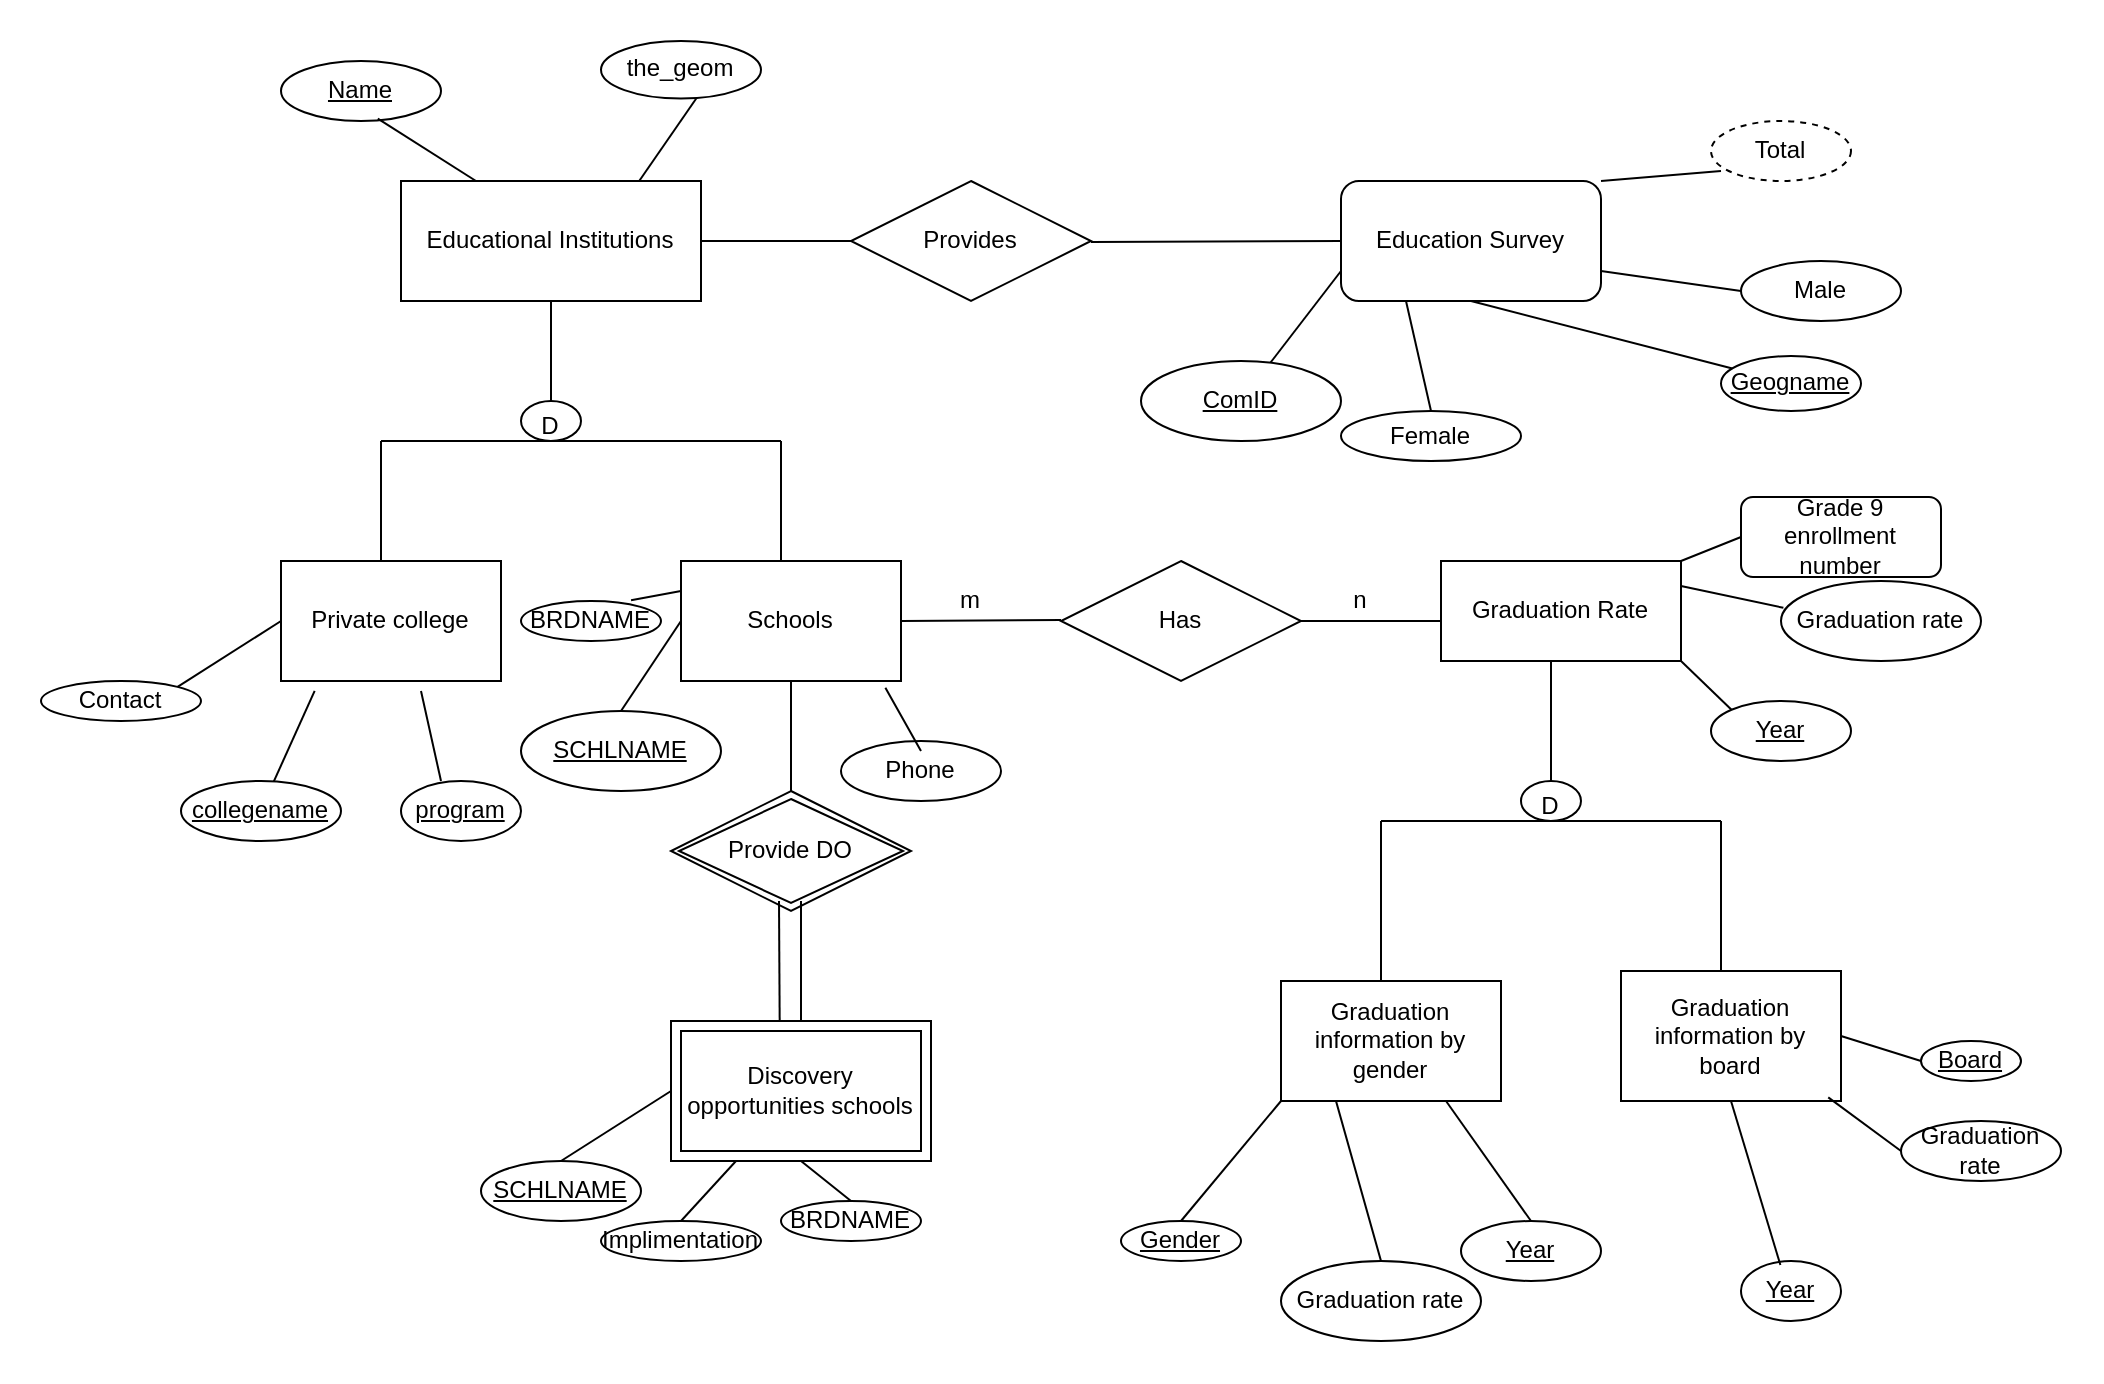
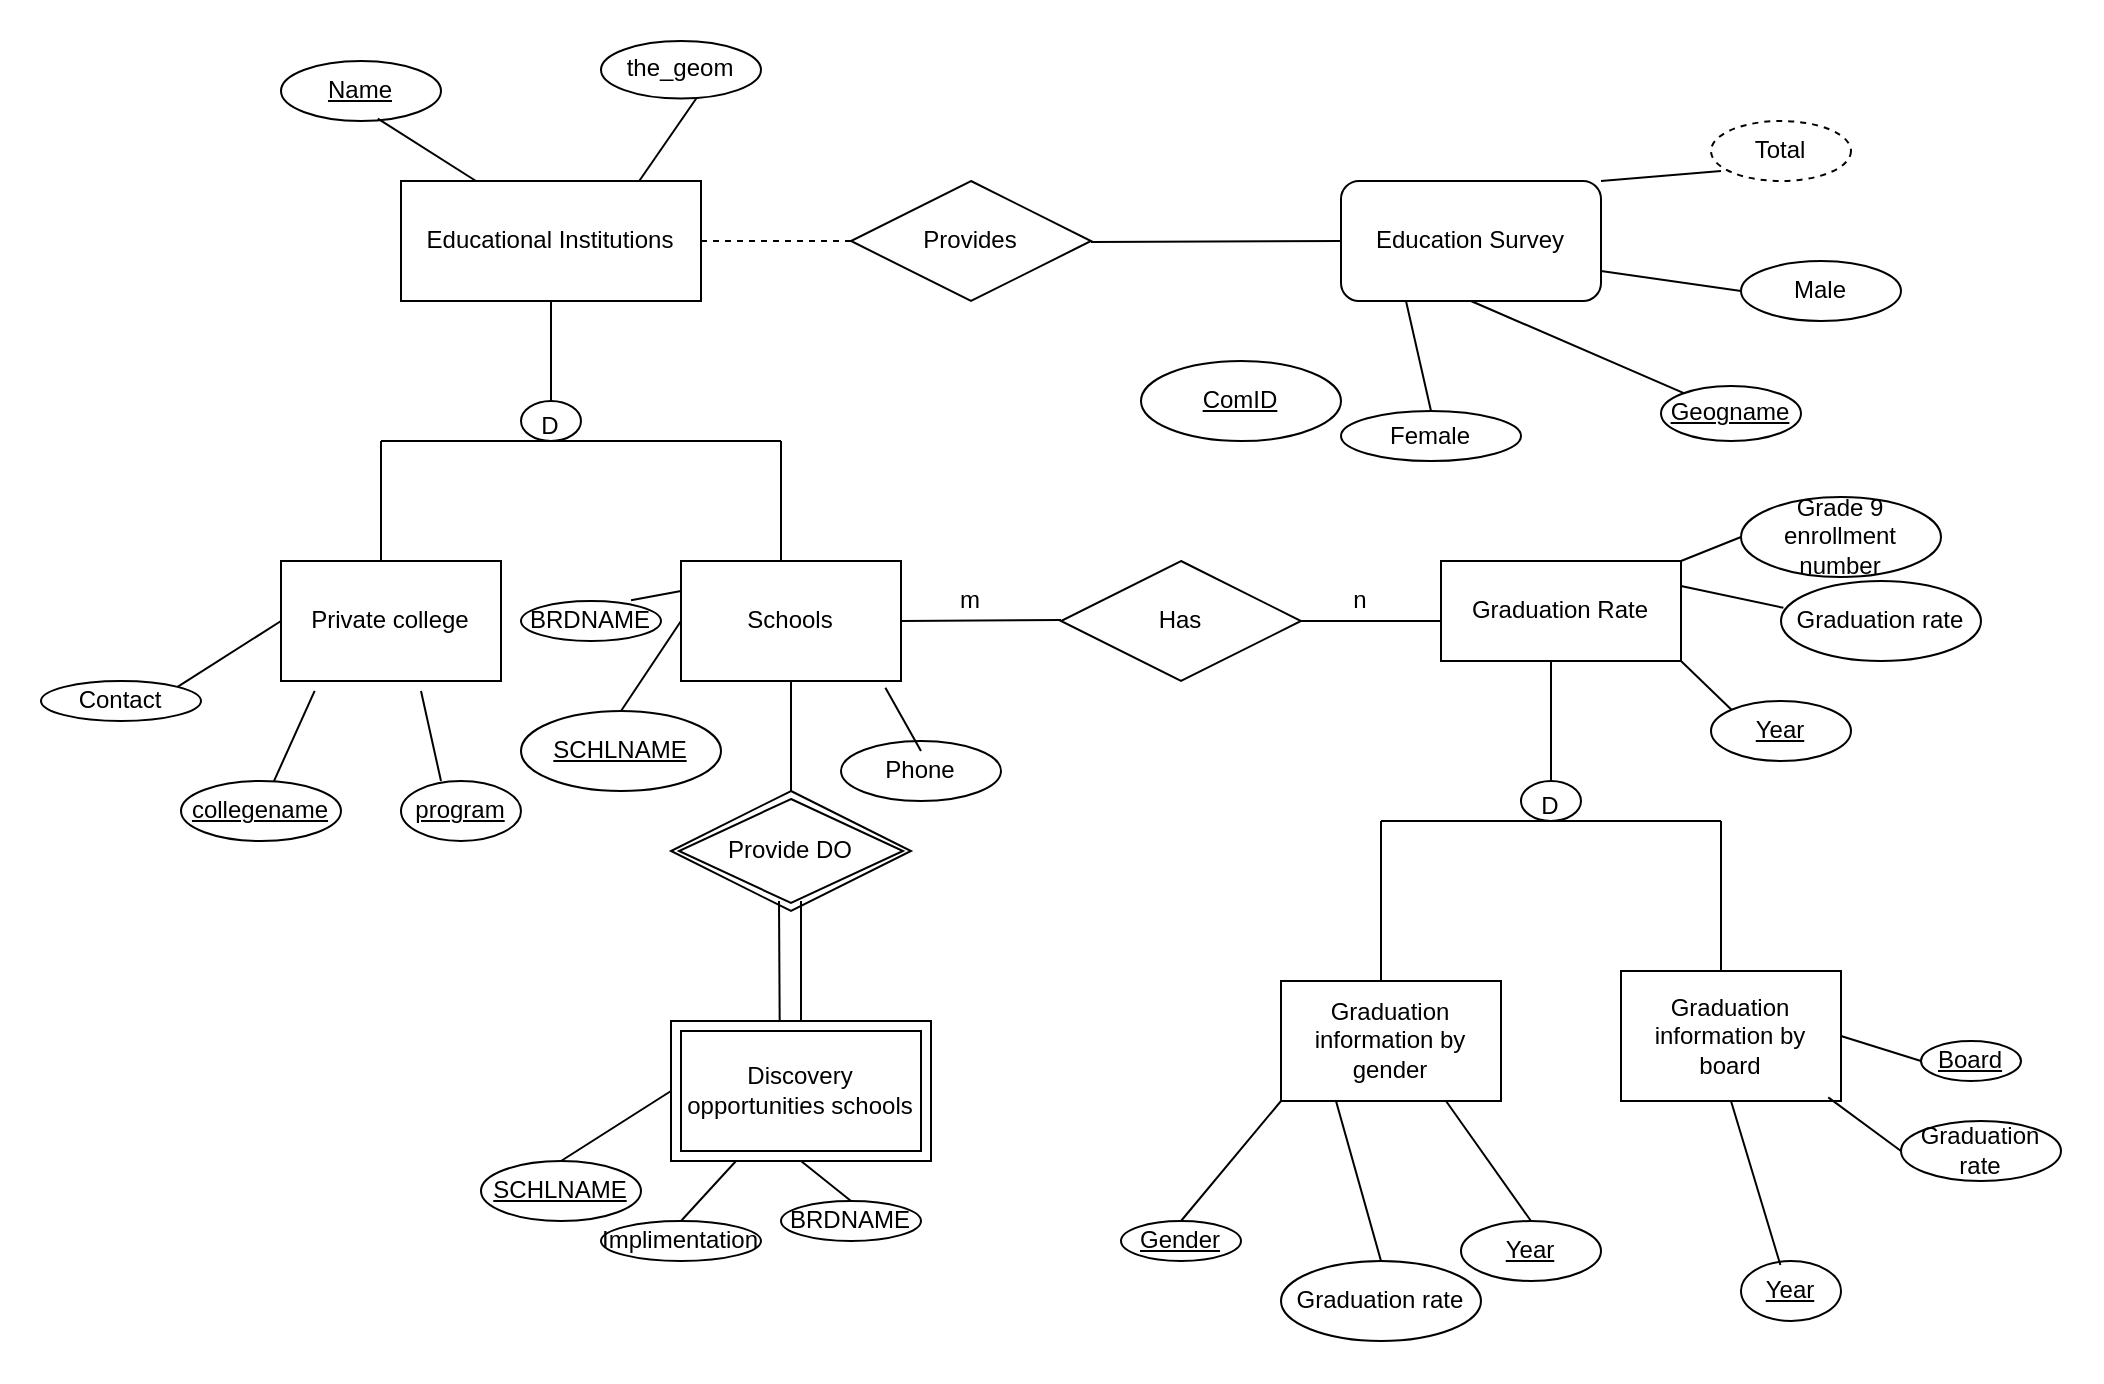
(774, 241) -> (774, 241)
(1306, 316) -> none
(1791, 384) -> (1731, 414)
(1841, 537) -> (1841, 537)
